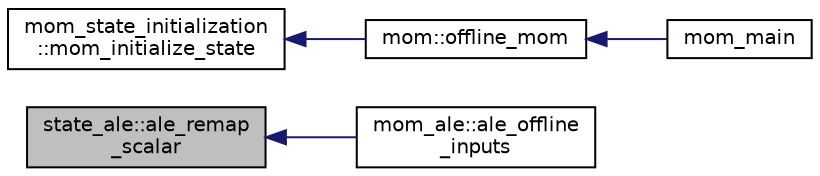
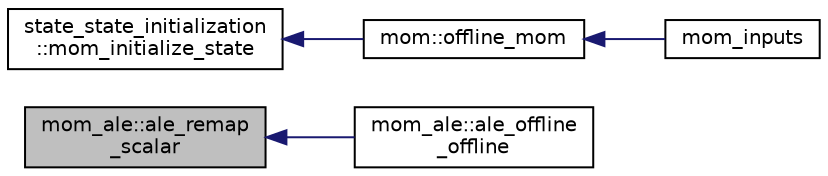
(146, 39) -> (145, 39)
(740, 39) -> (743, 39)
(146, 137) -> (145, 137)
(476, 137) -> (474, 137)
